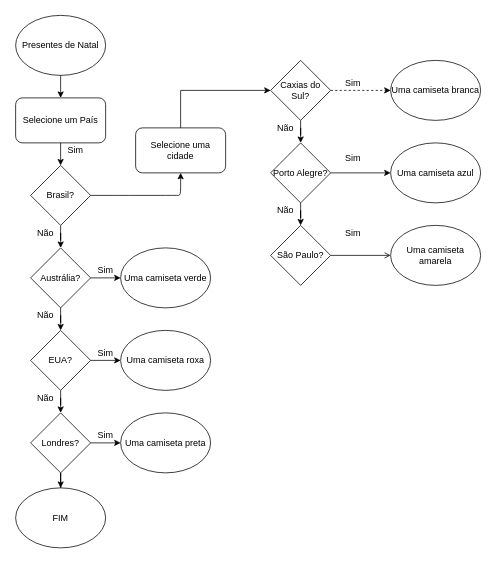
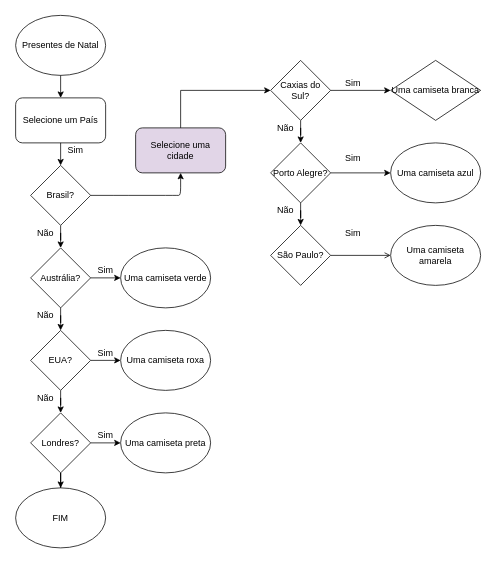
(358, 90) -> (358, 90)
(435, 90) -> (435, 90)
(180, 150) -> (180, 150)
